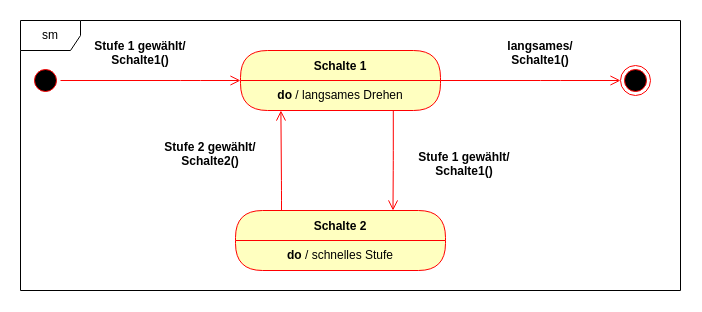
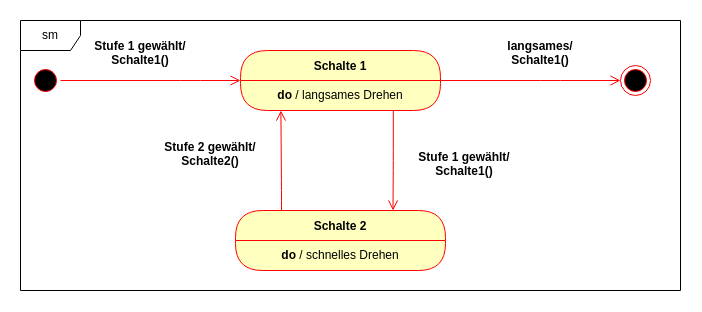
(341, 256) -> (341, 256)
